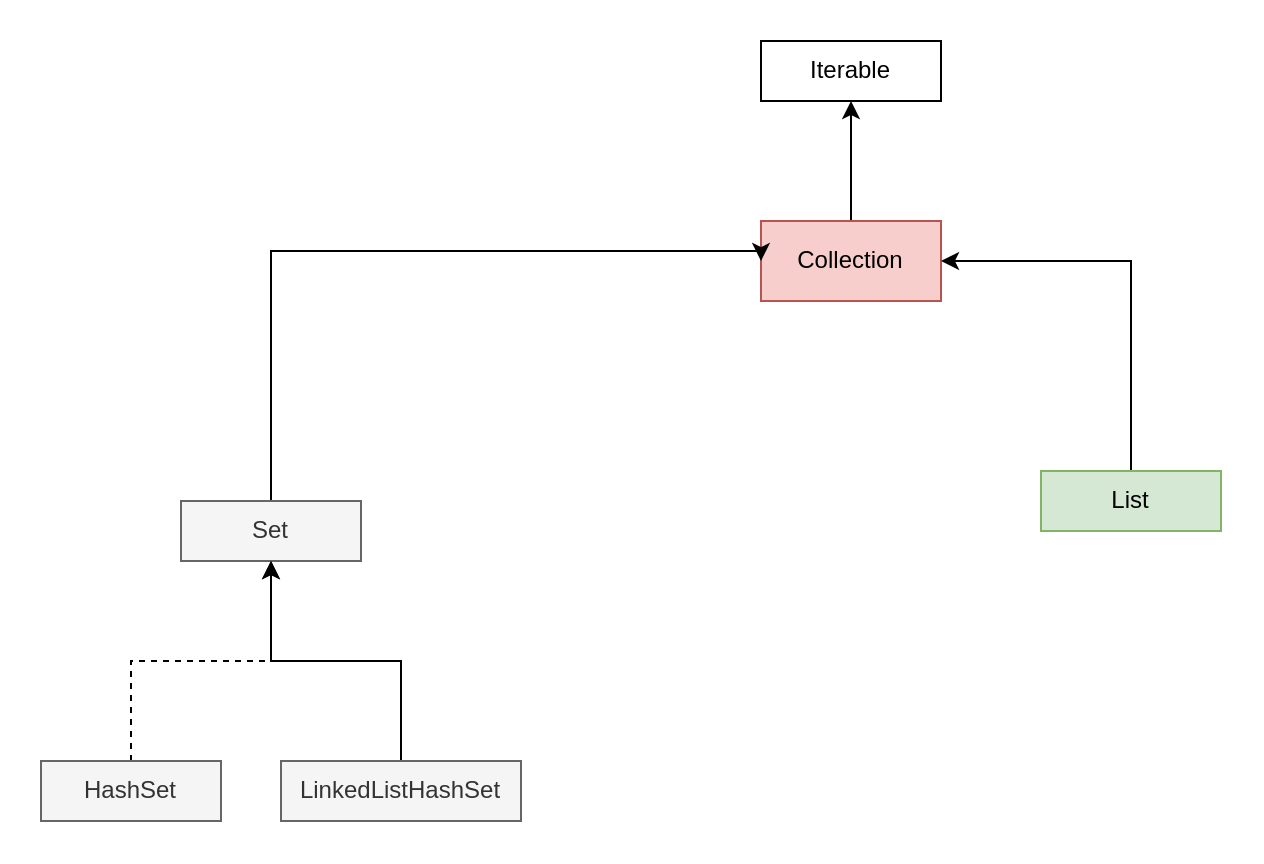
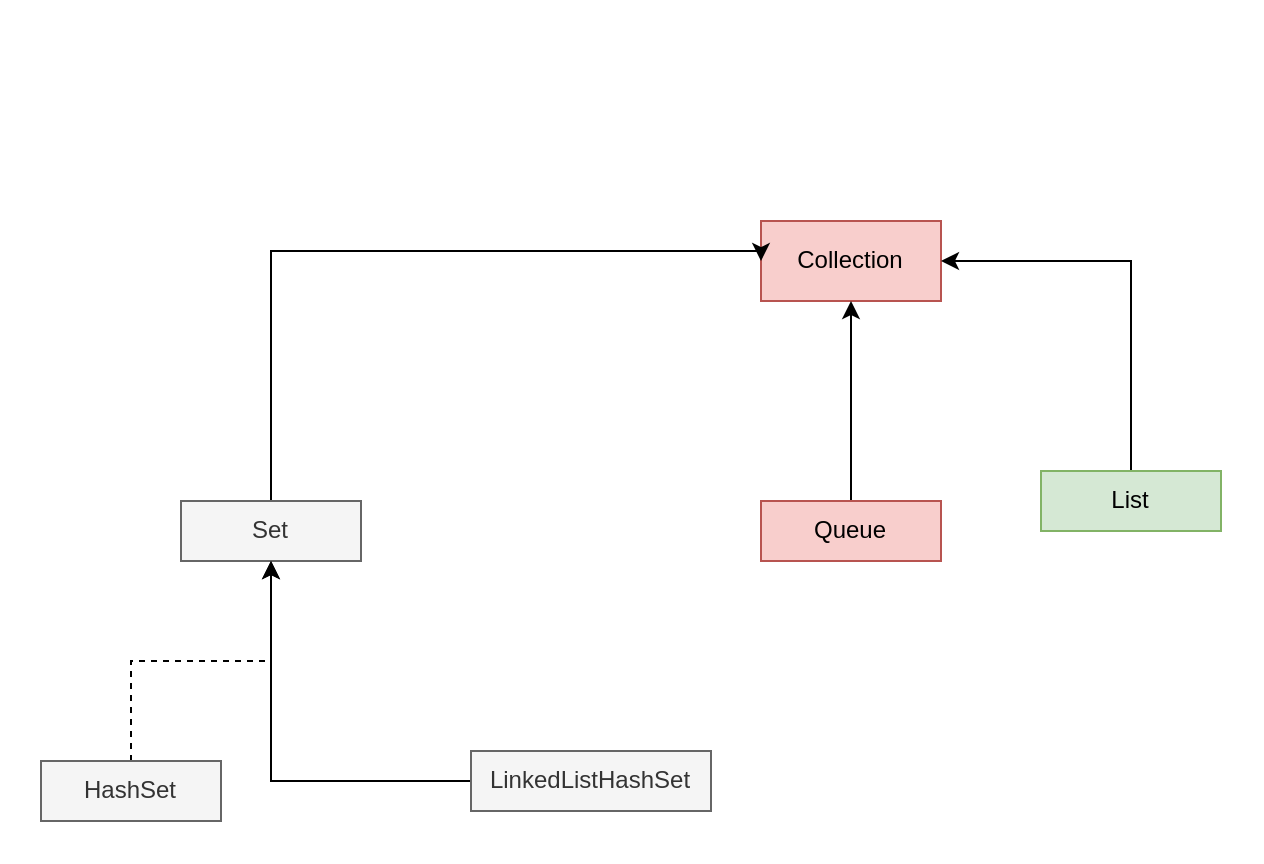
(851, 71) -> none
(851, 168) -> none
none -> (851, 408)
none -> (851, 531)
(401, 791) -> (591, 781)
